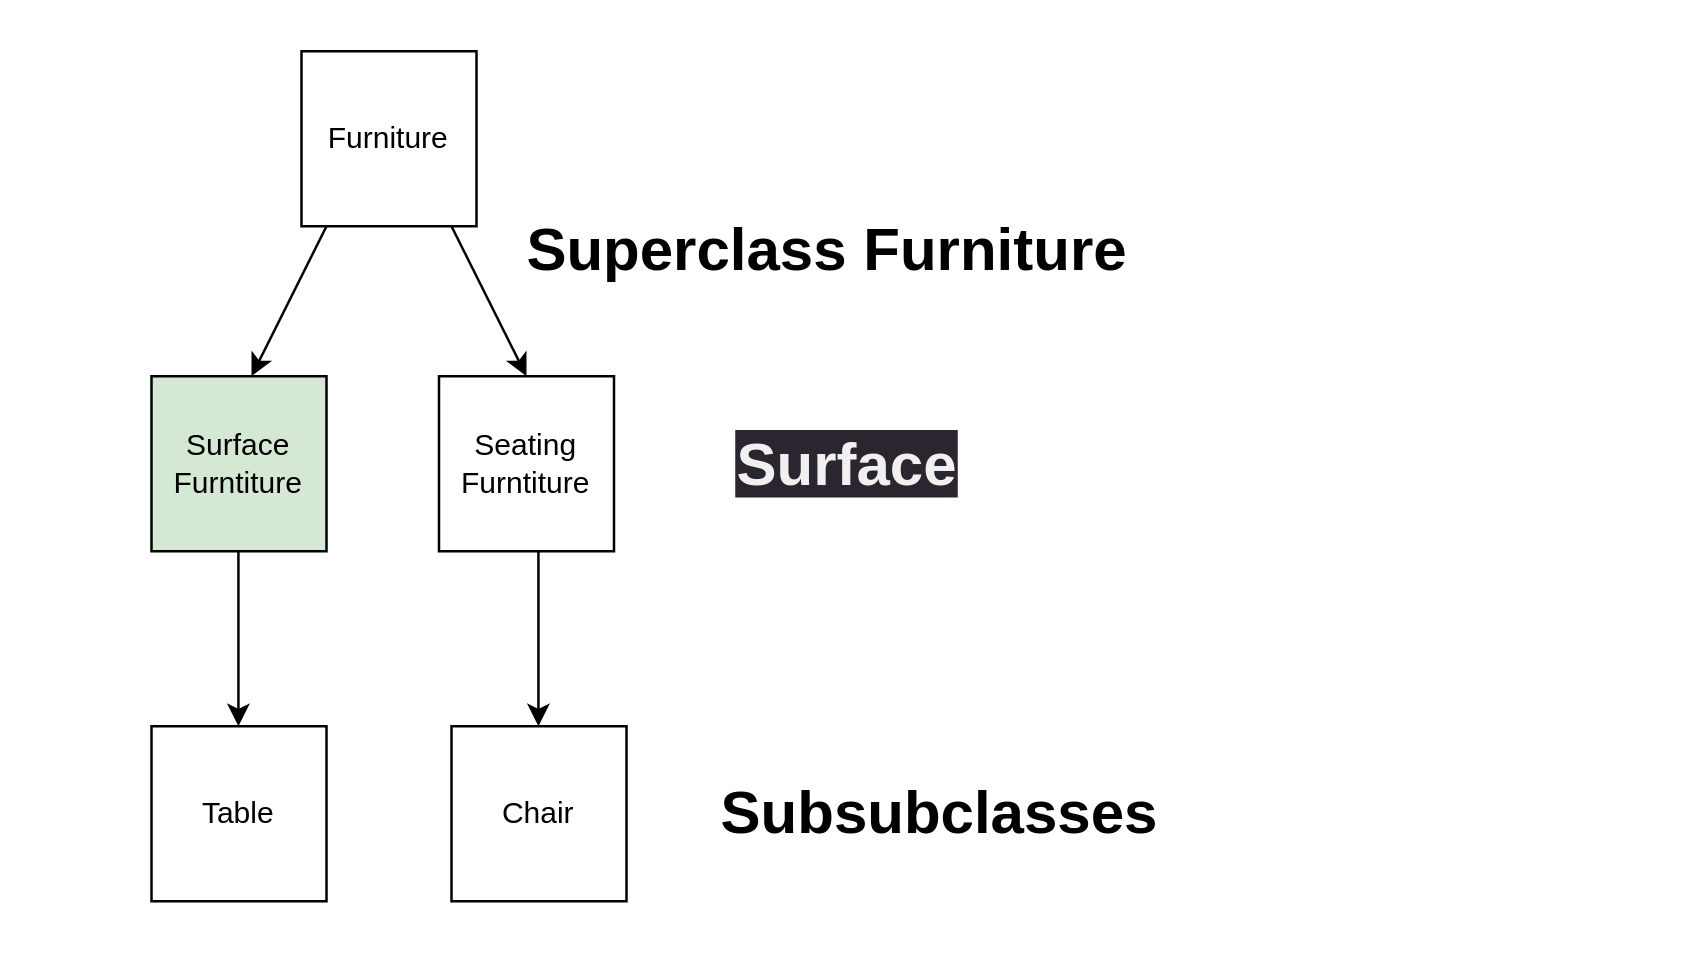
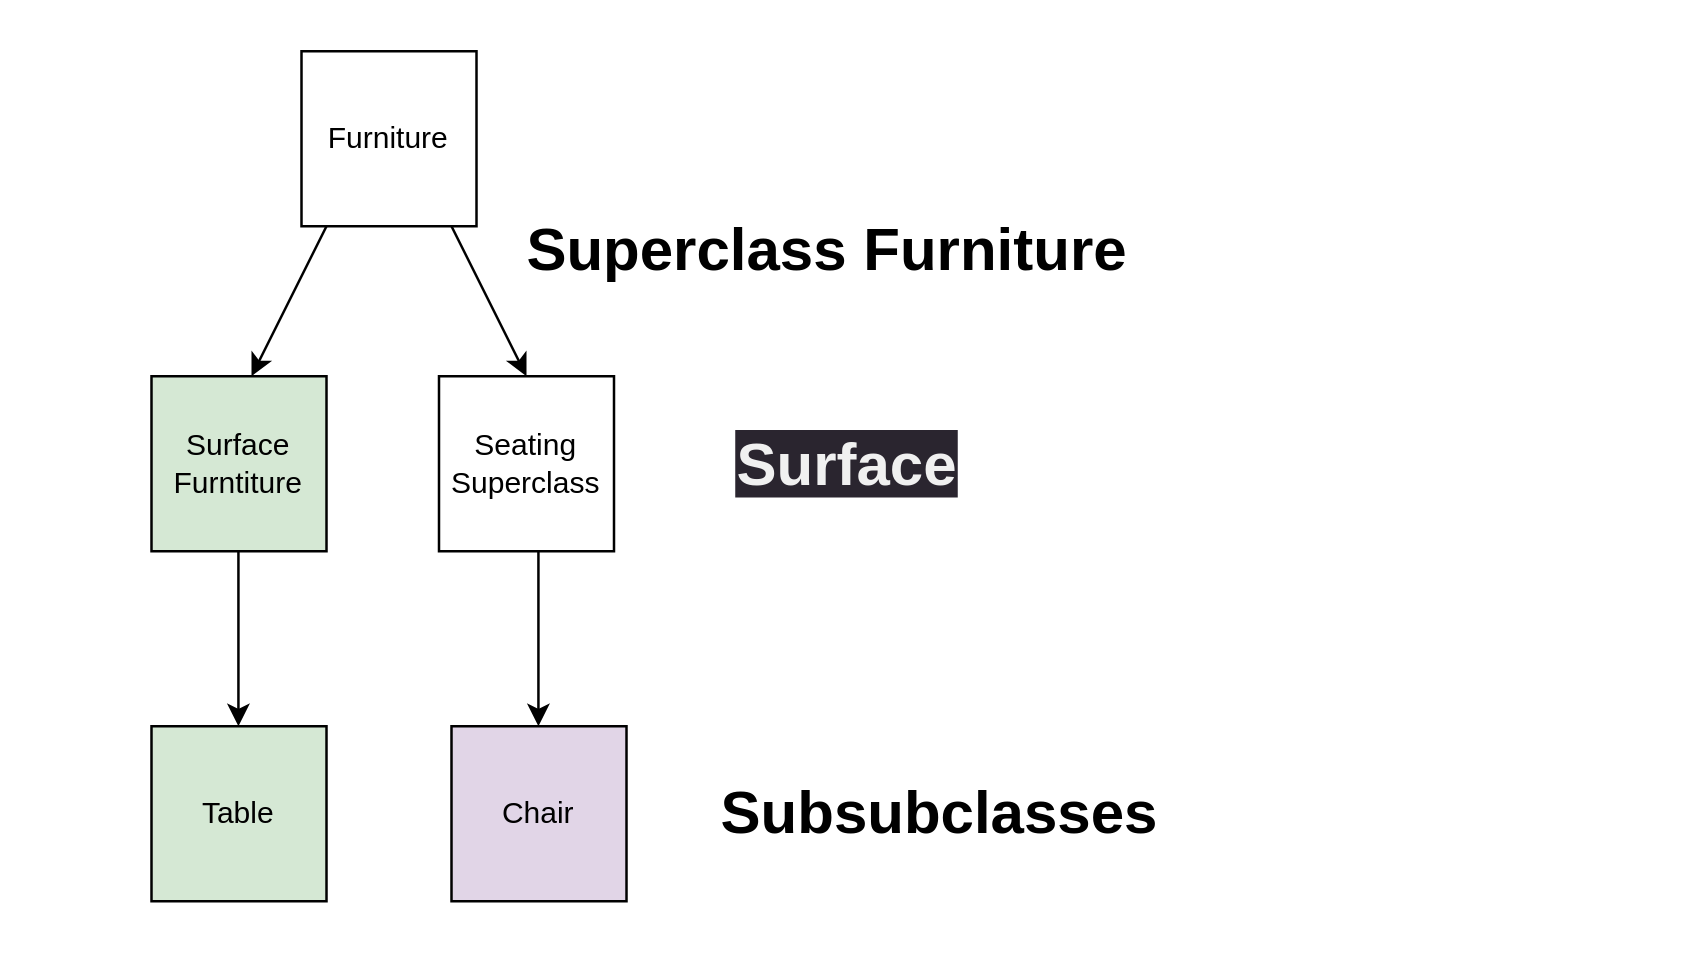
(526, 464) -> (526, 464)
(239, 814) -> (239, 814)
(539, 814) -> (539, 814)
